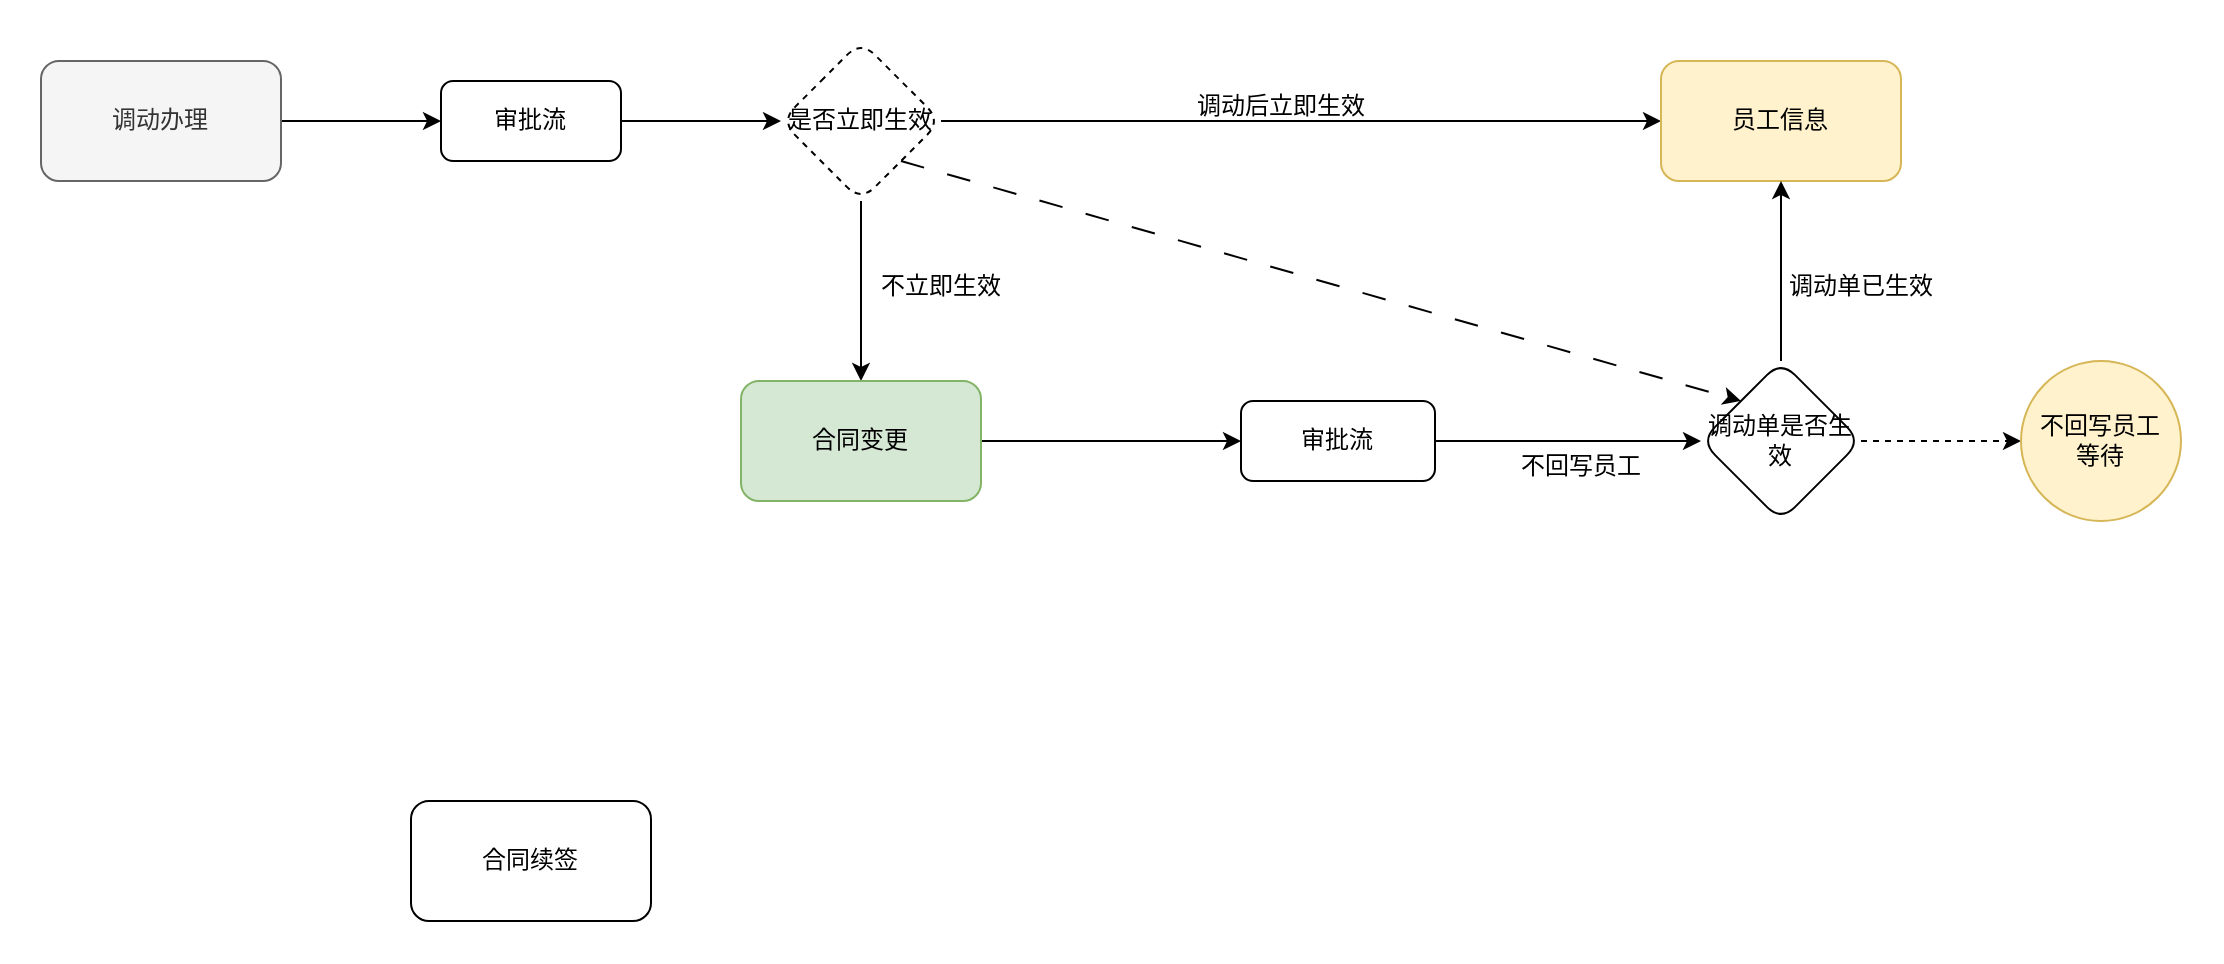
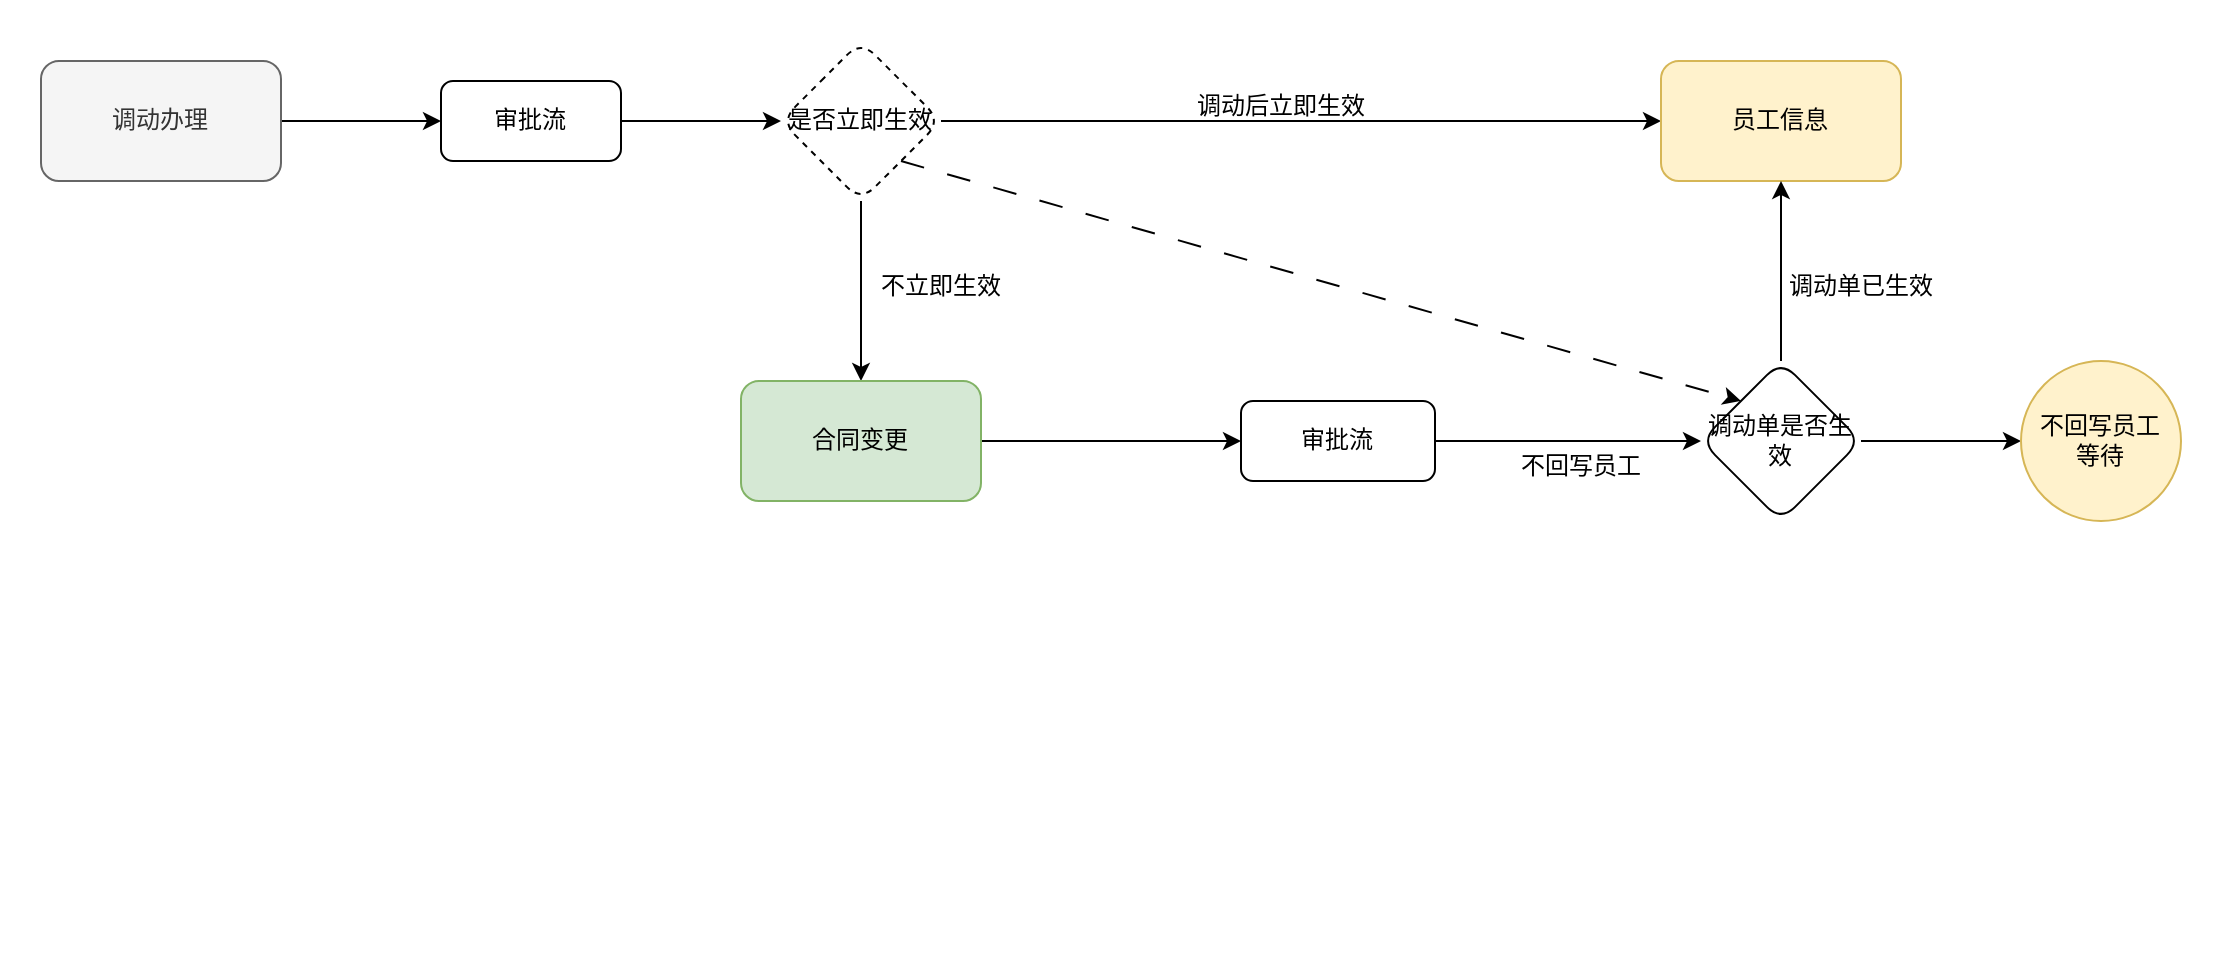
(1934, 441) -> (1934, 441)
(531, 861) -> none
